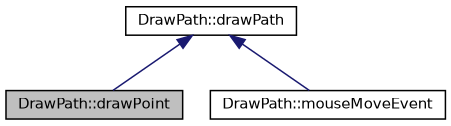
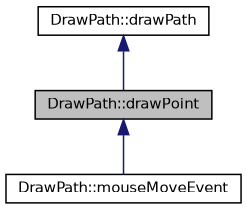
(276, 67) -> (124, 155)
